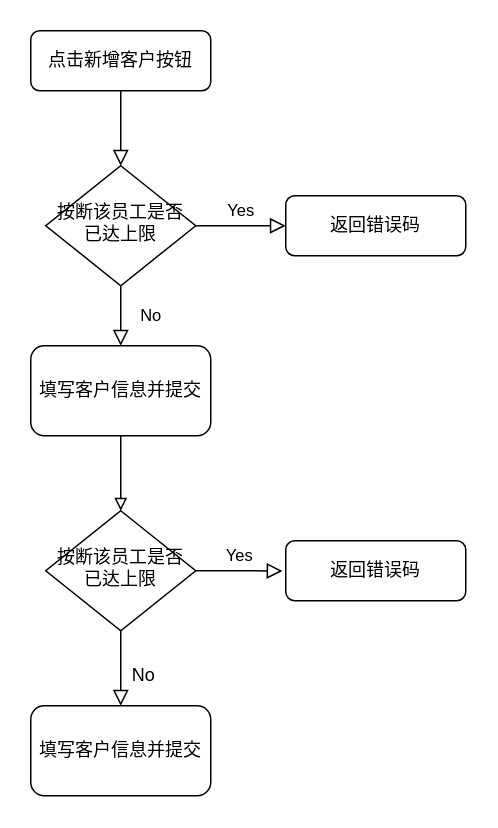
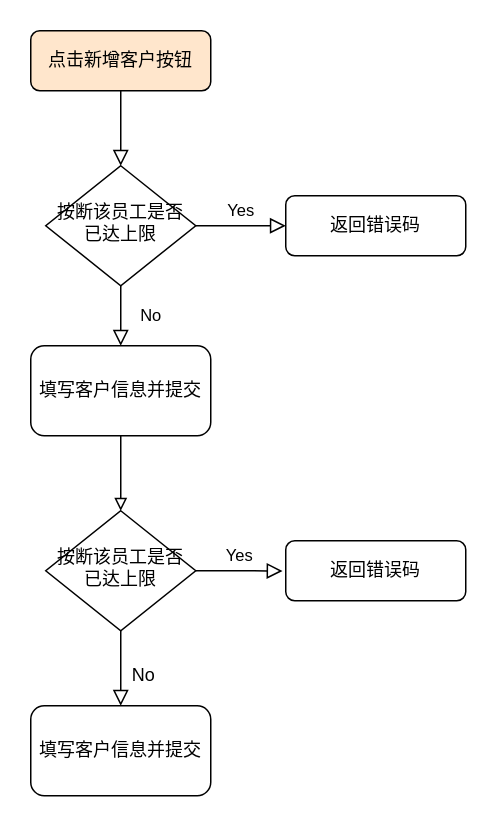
(121, 61) -> (121, 61)
